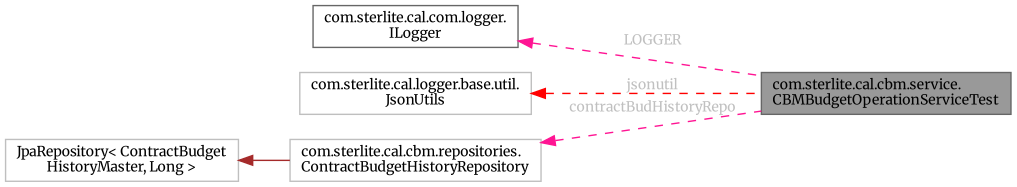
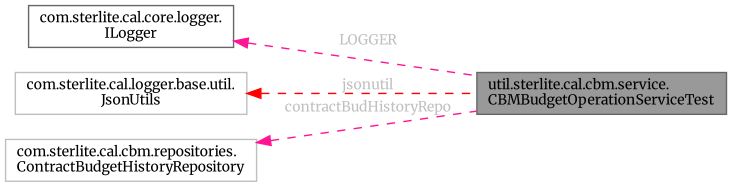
(416, 26) -> (131, 26)
(886, 93) -> (602, 93)
(122, 160) -> none
